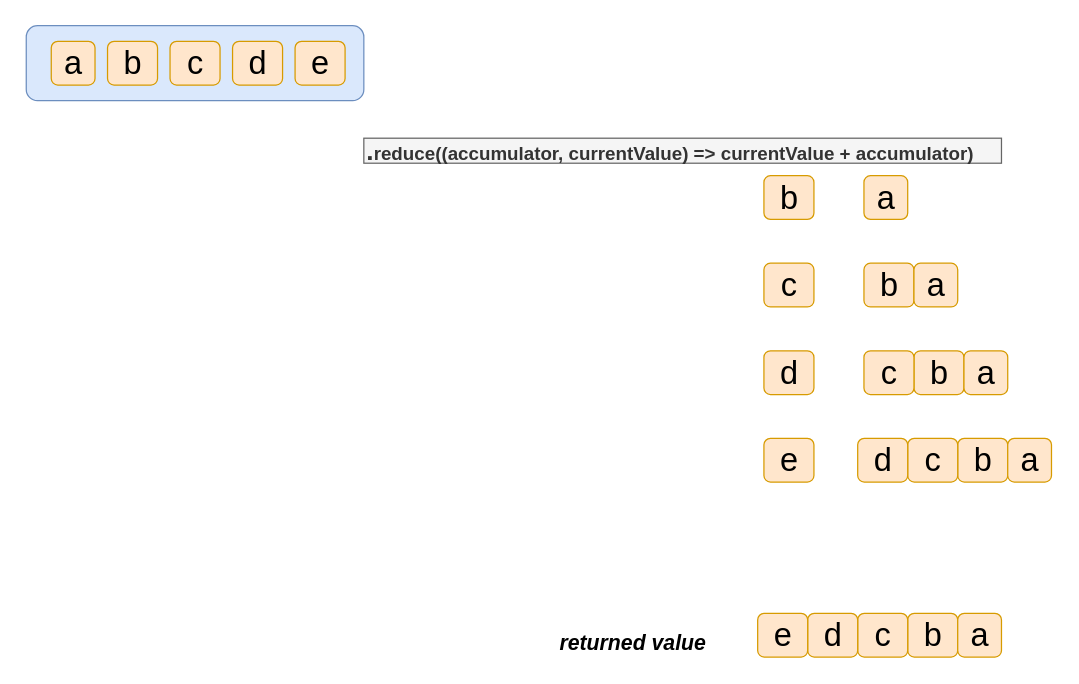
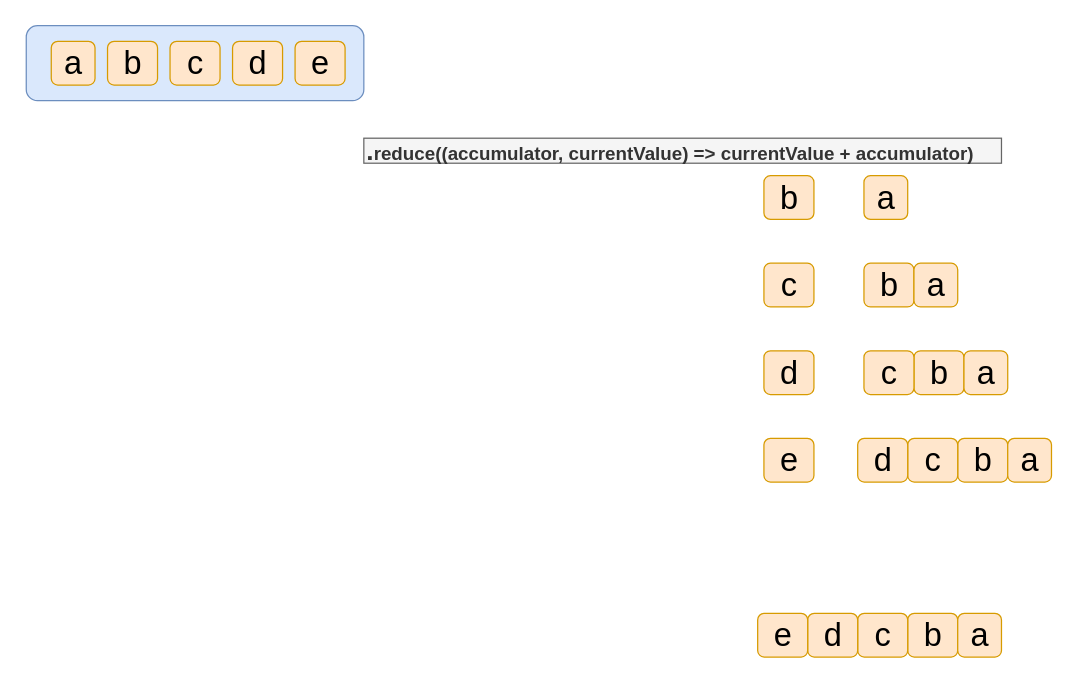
(633, 644) -> none
